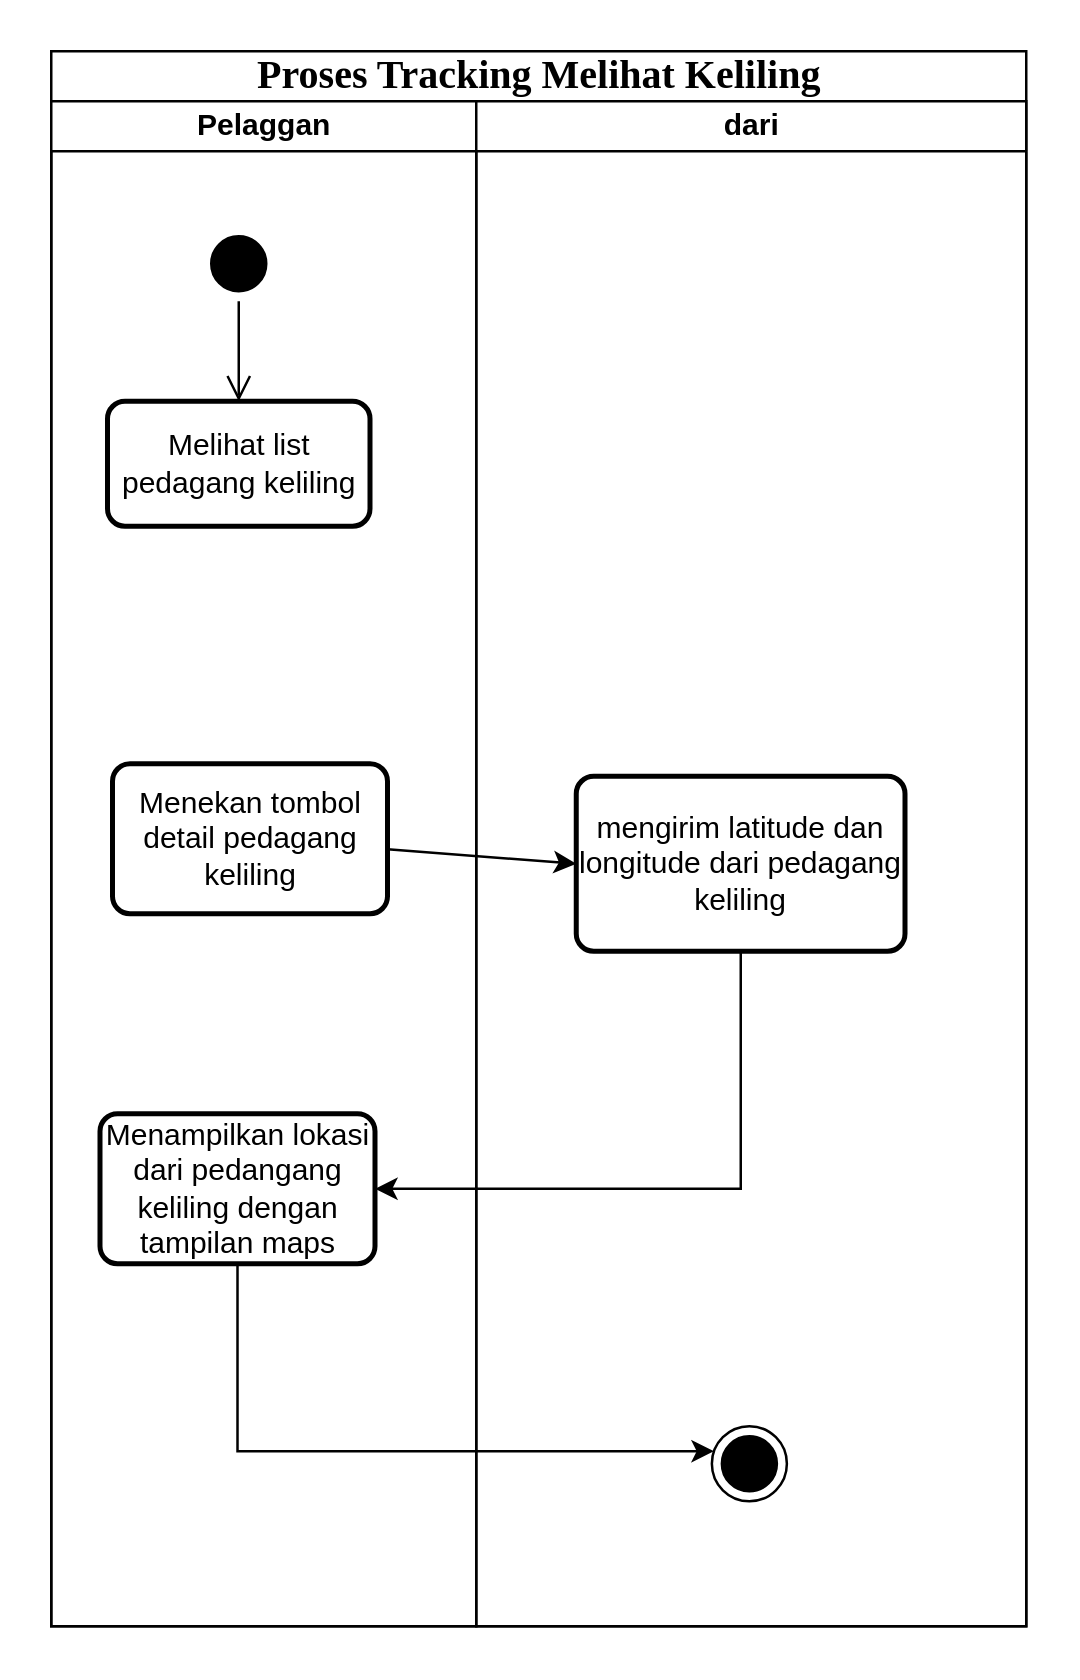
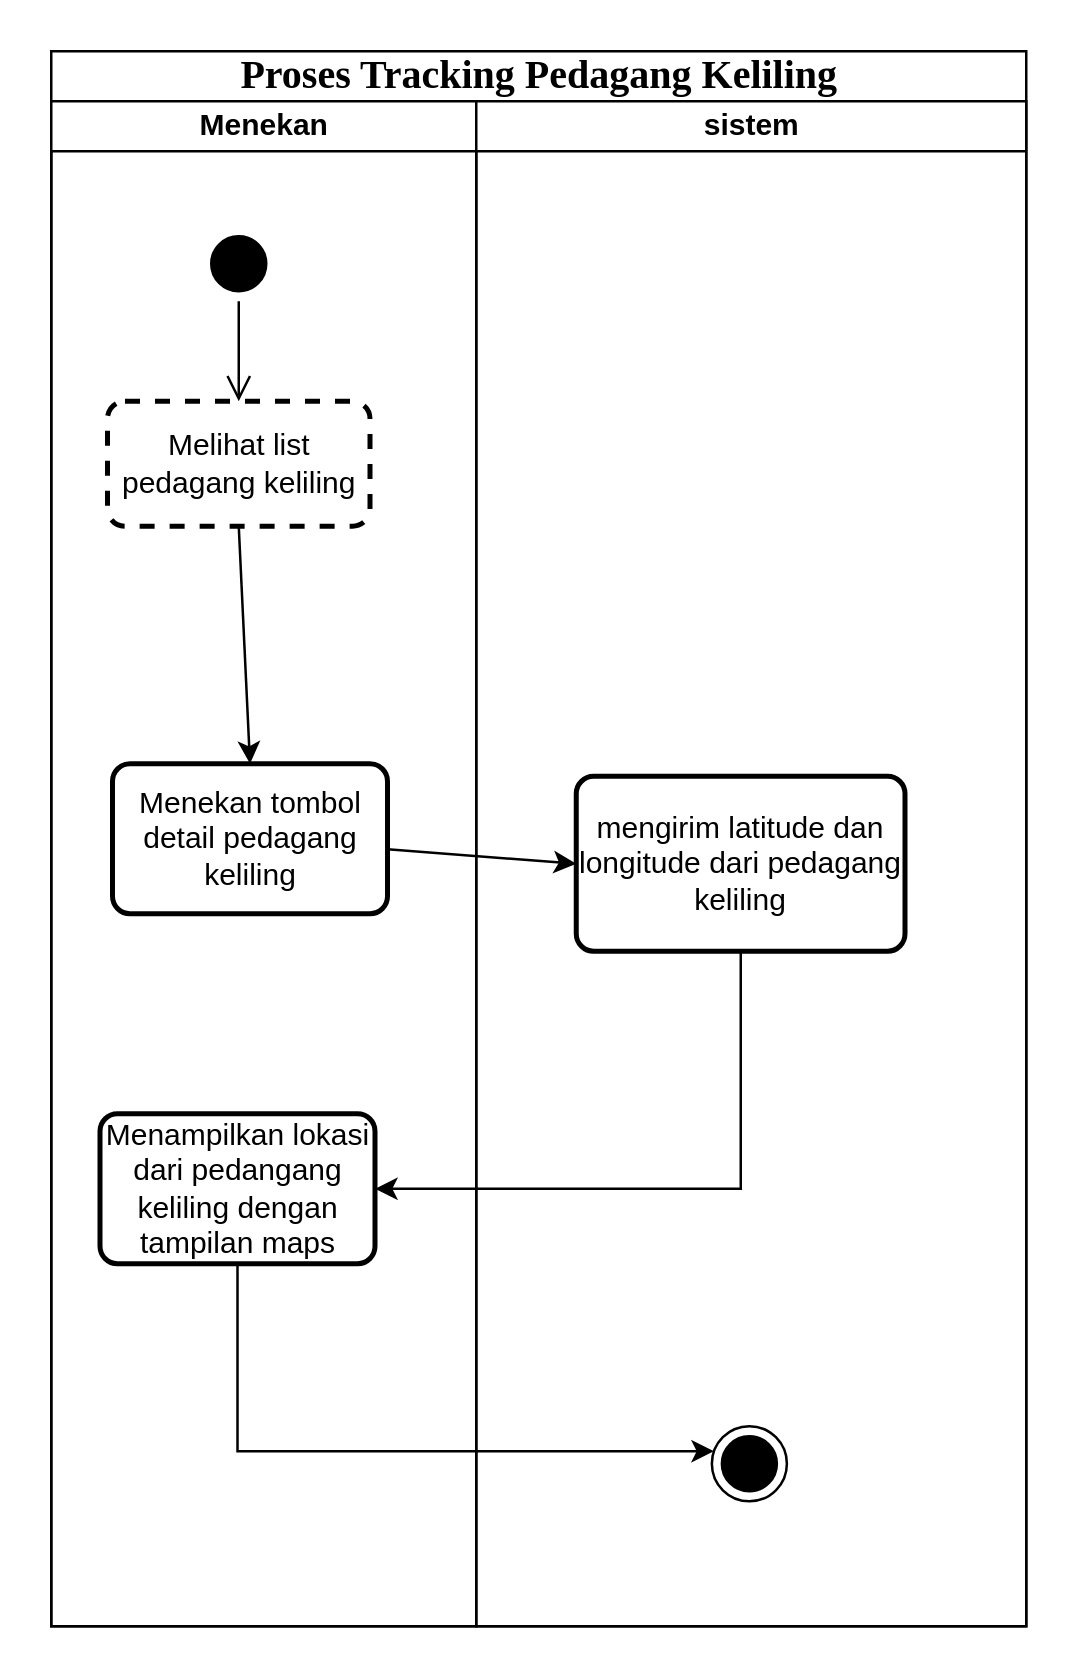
(540, 76) -> (540, 76)
(265, 126) -> (265, 126)
(753, 126) -> (753, 126)
(239, 464) -> (239, 464)
none -> (244, 638)
